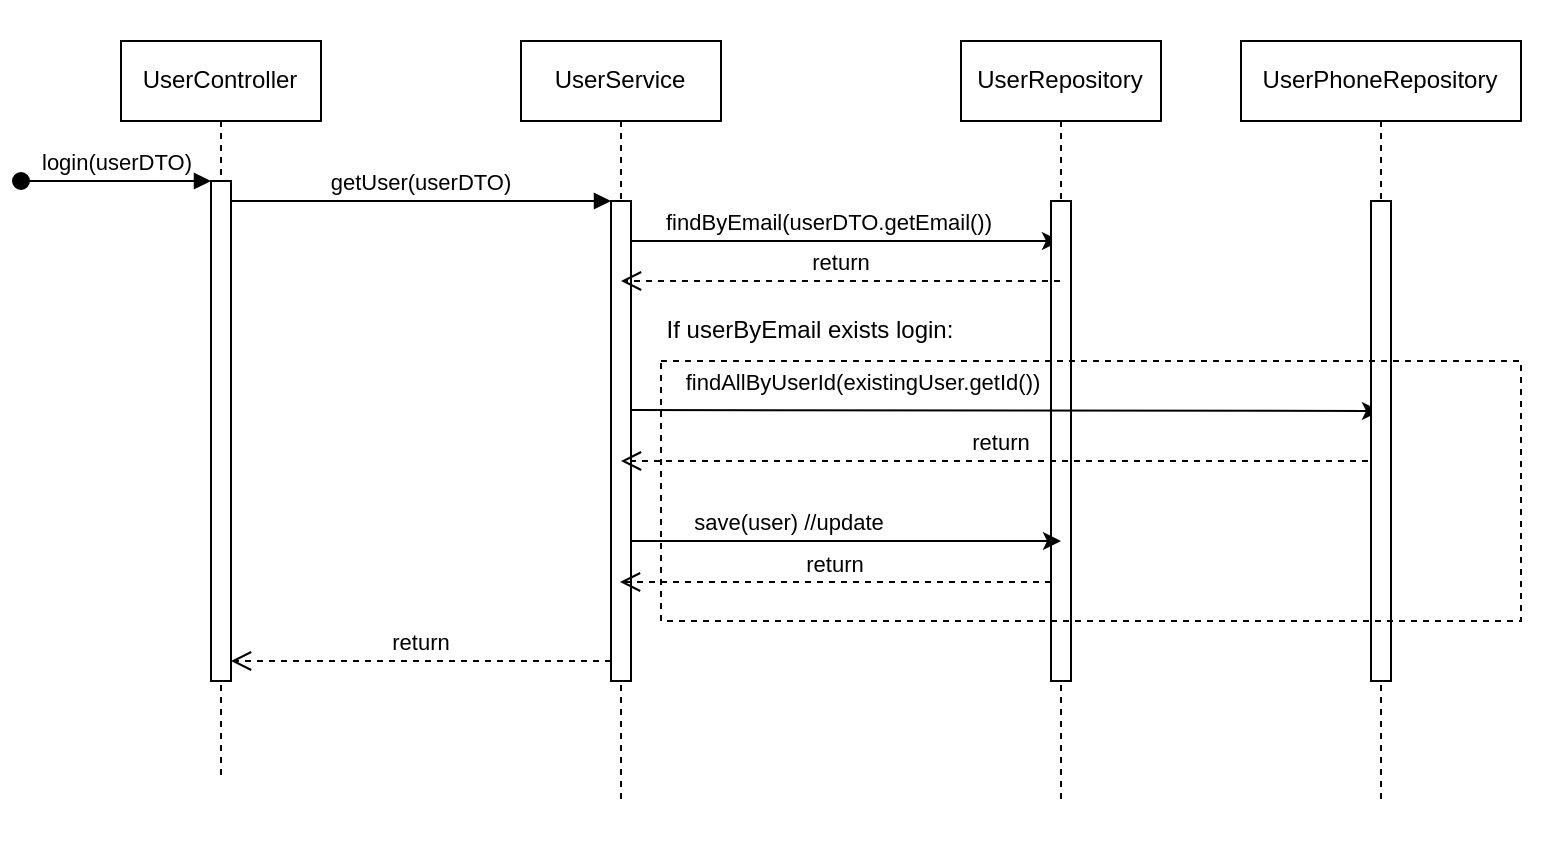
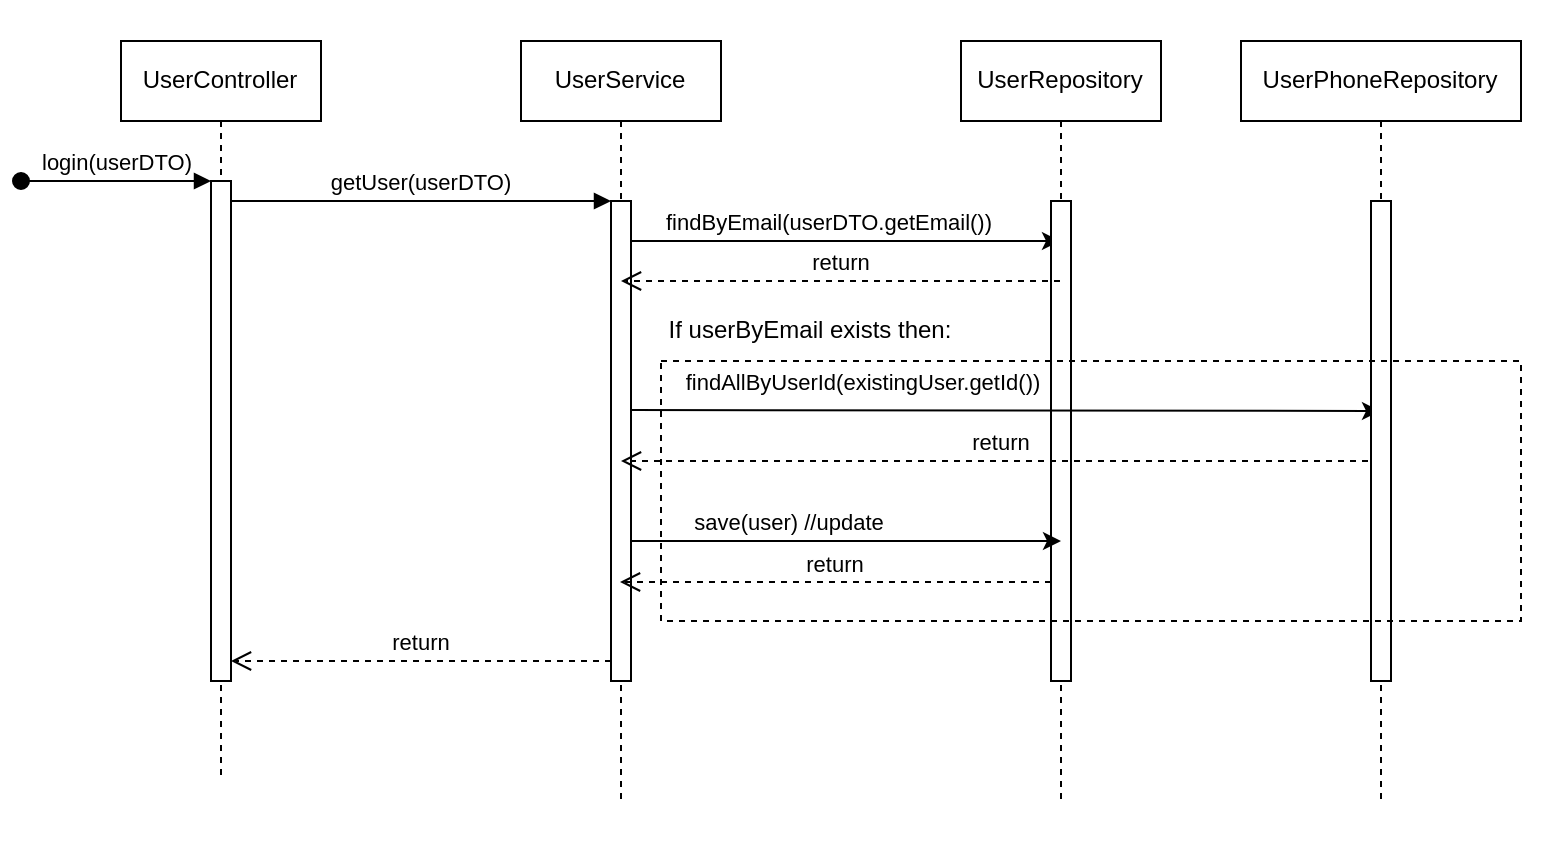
(811, 331) -> (811, 331)
